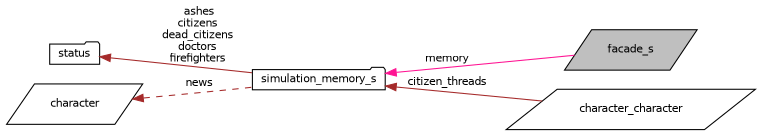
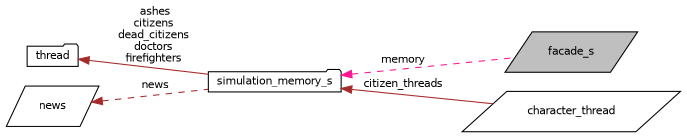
(75, 54) -> (53, 56)
(485, 64) -> (433, 66)
(75, 104) -> (53, 106)
(631, 109) -> (571, 112)
